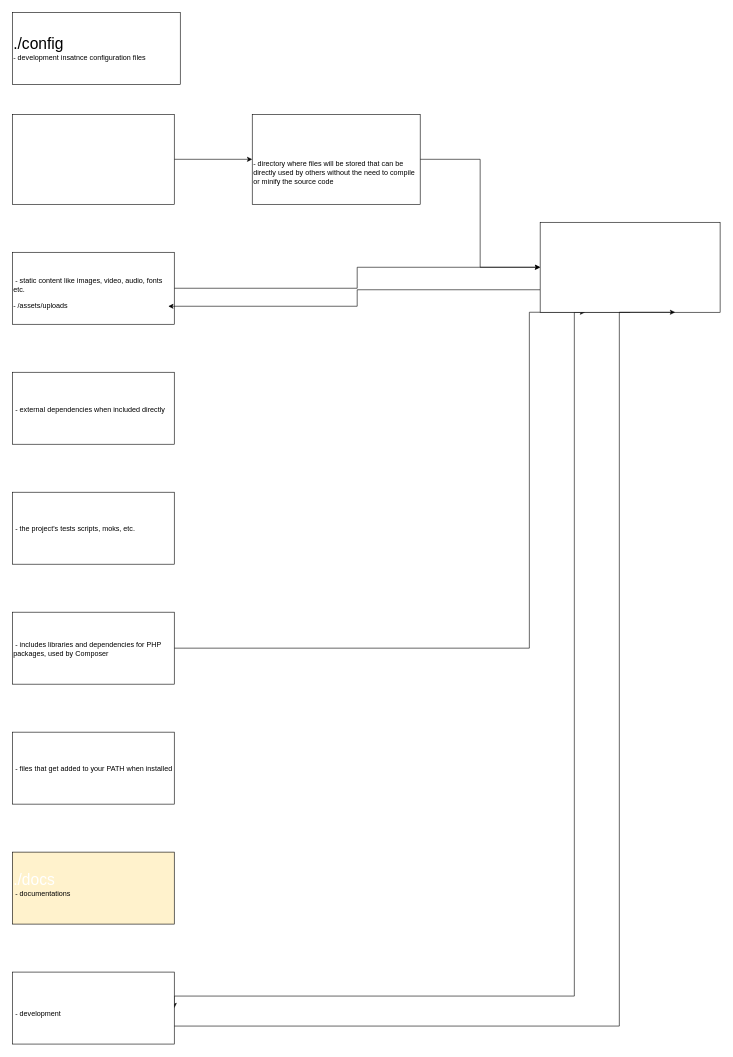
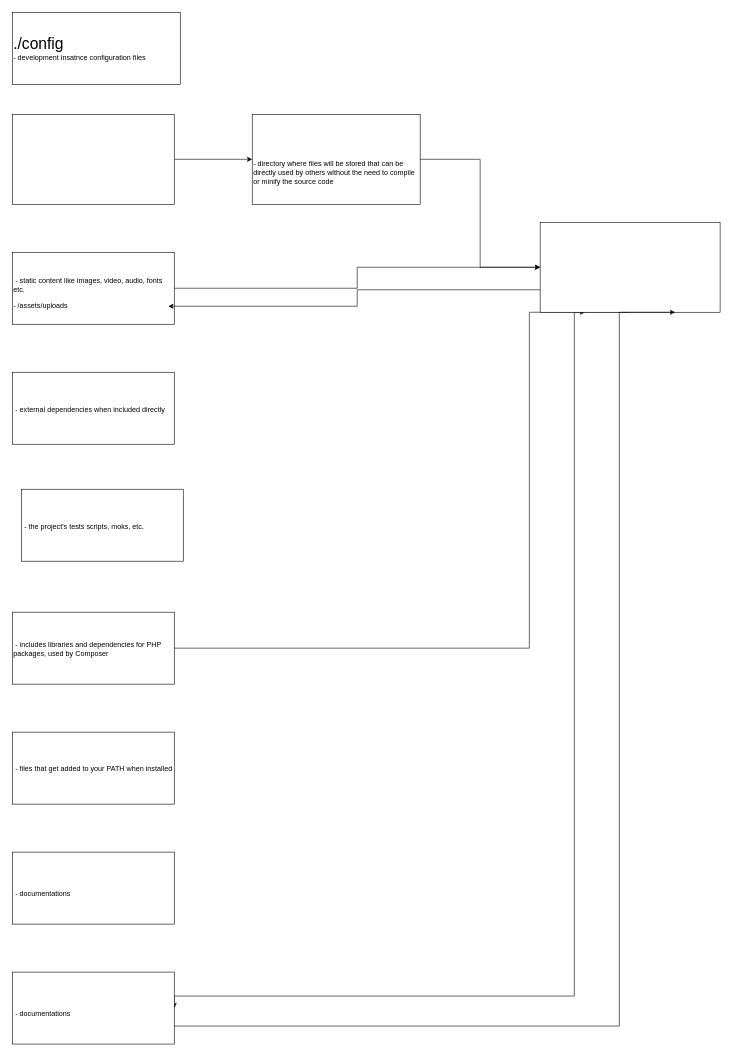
(93, 528) -> (102, 525)
(93, 888) -> (93, 888)
(38, 1008) -> (44, 1008)
